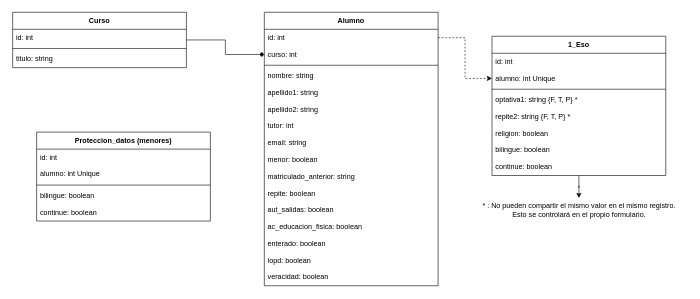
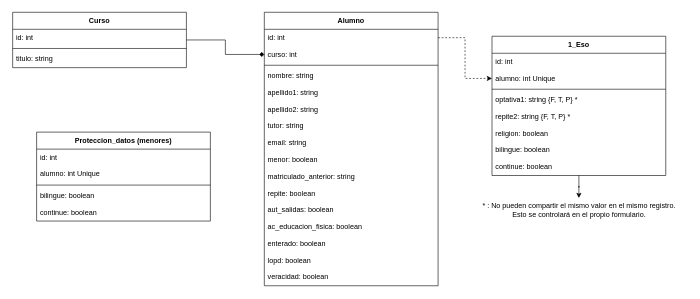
(285, 126) -> (291, 126)
